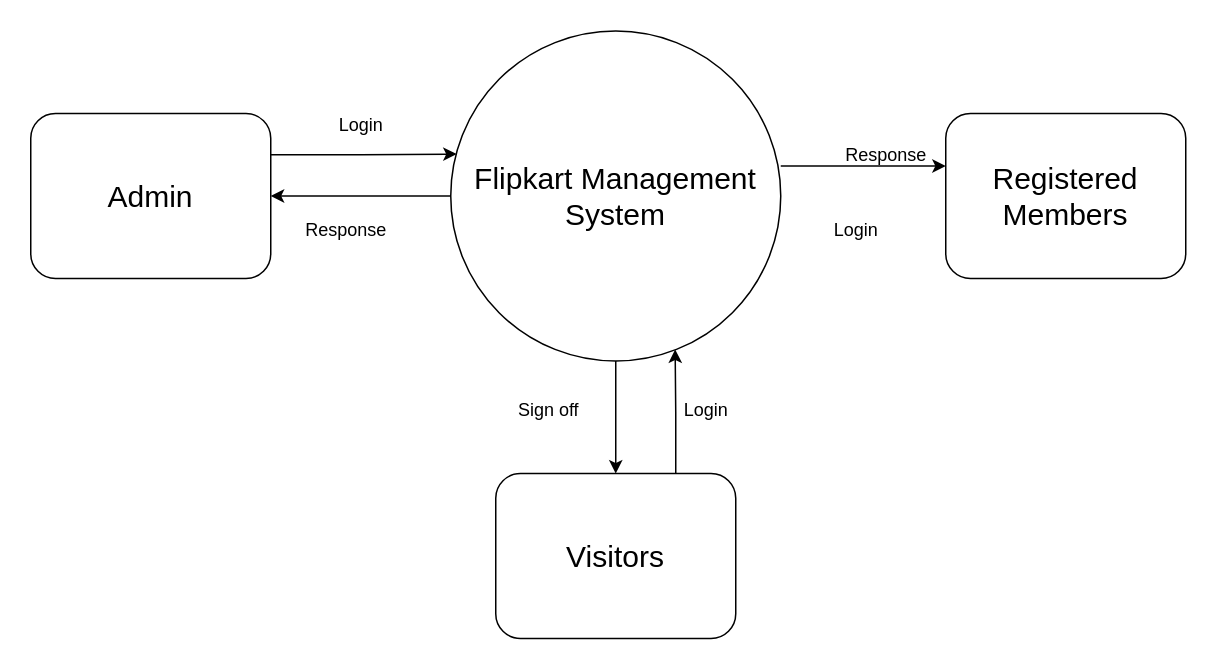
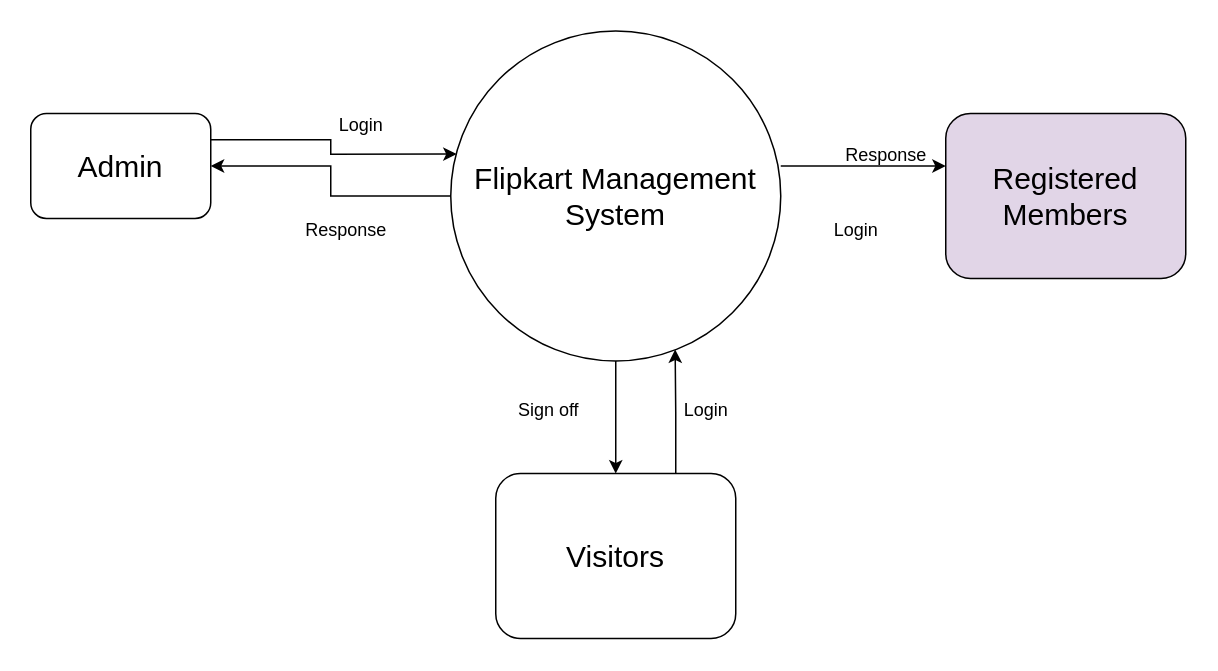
(151, 196) -> (121, 166)
(1066, 196) -> (1066, 196)
